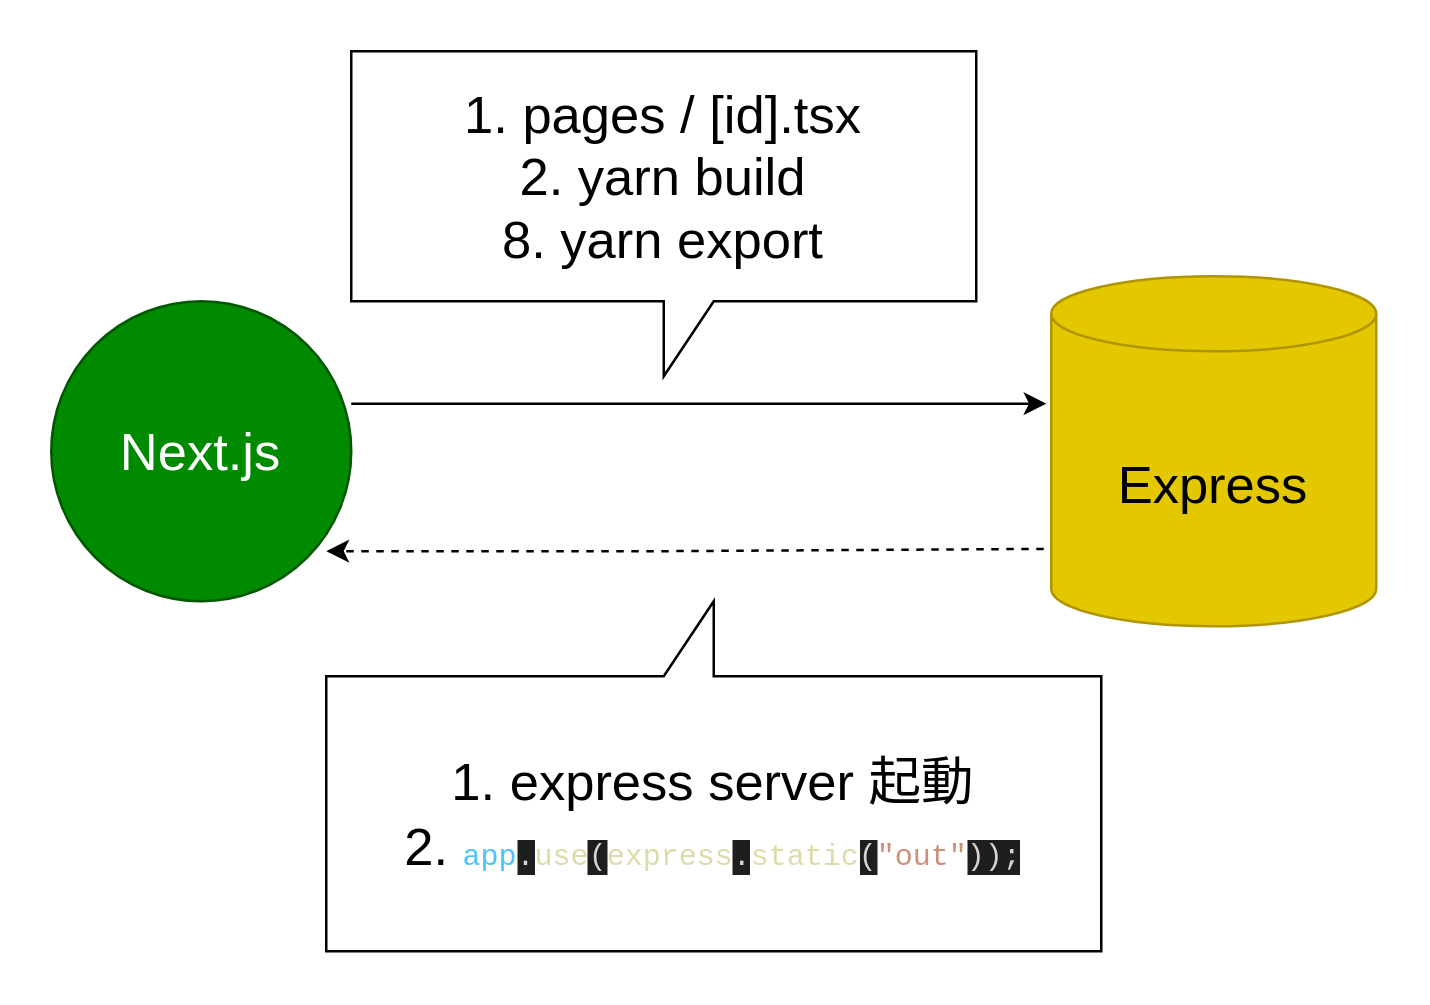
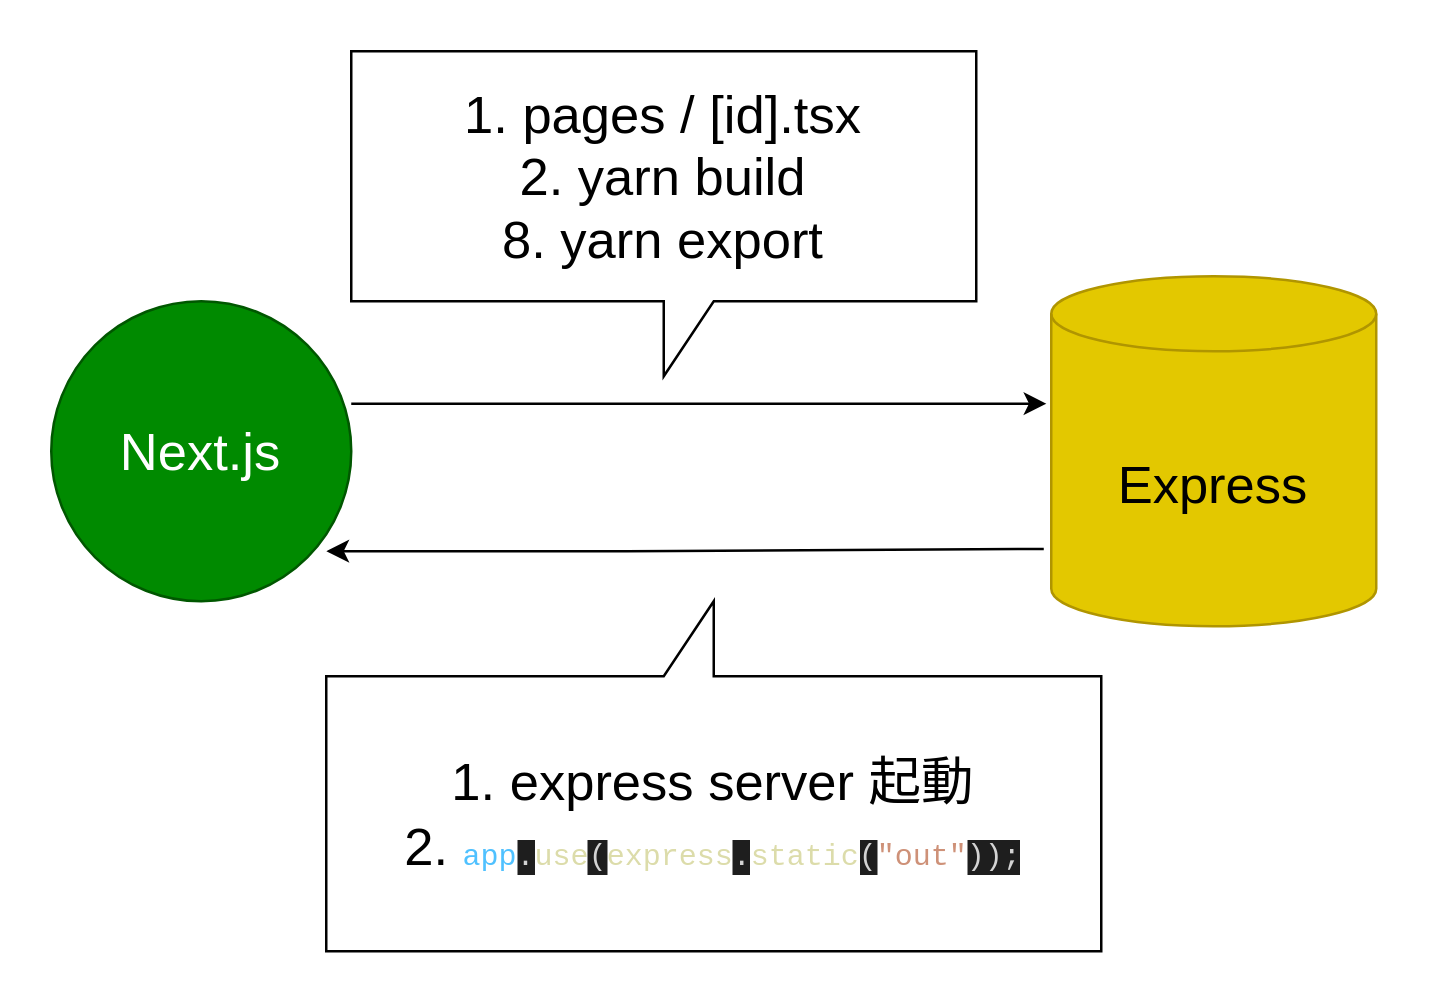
(690, 551) -> (690, 551)
